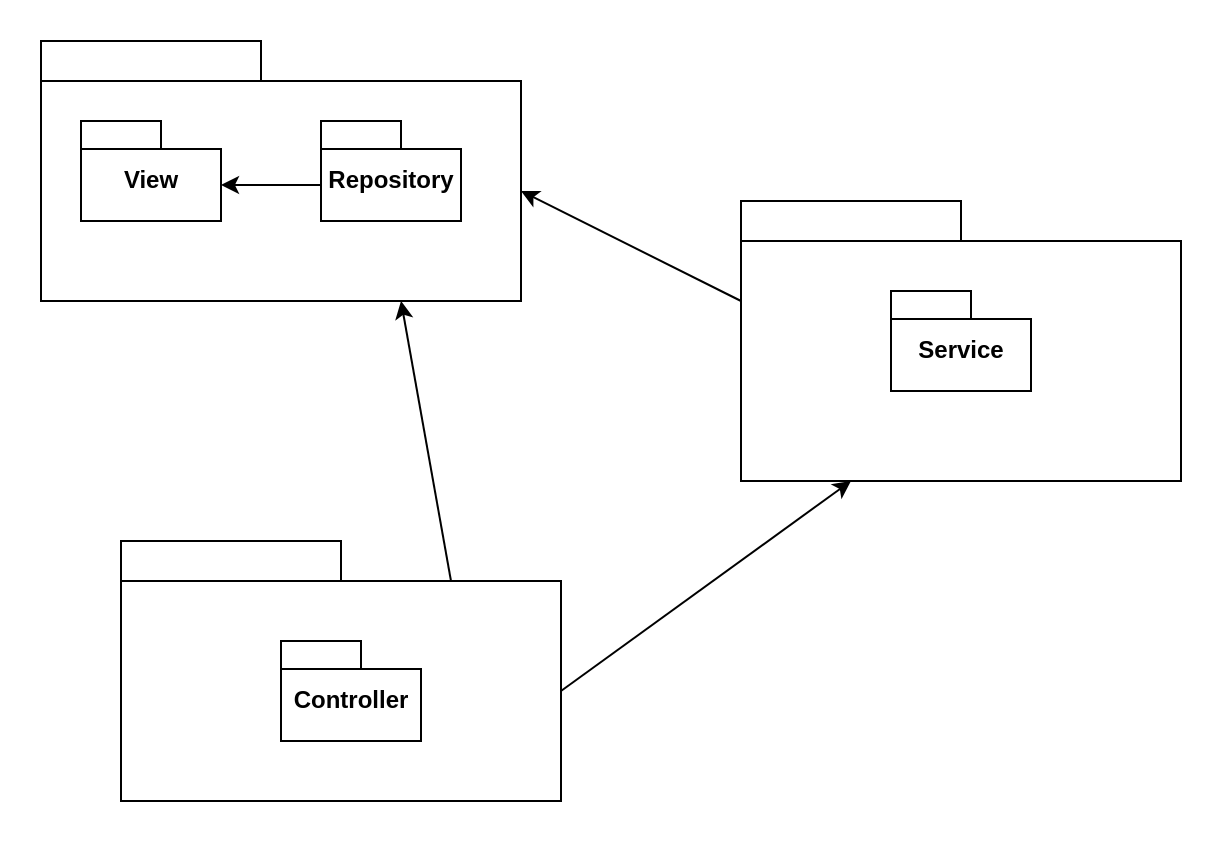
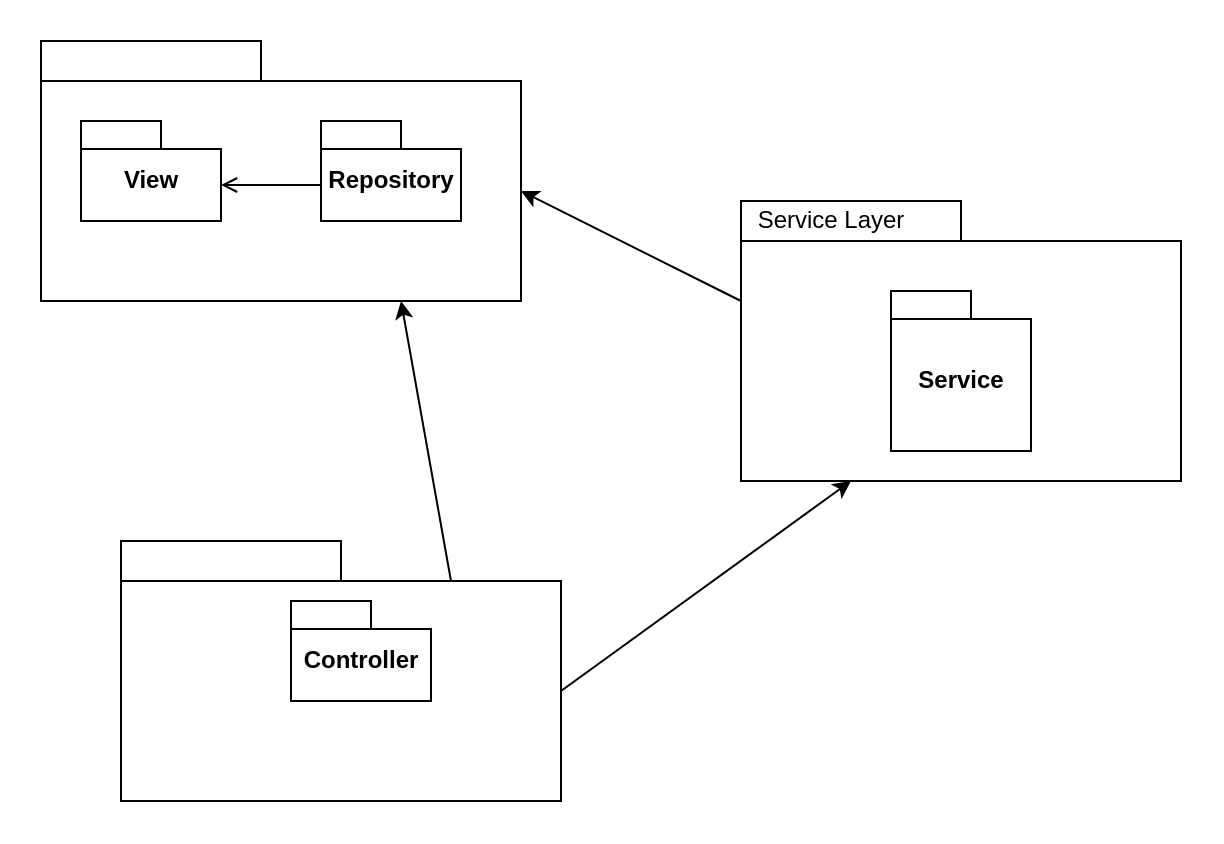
(236, 185) -> (233, 185)
none -> (831, 221)
(961, 341) -> (961, 371)
(351, 691) -> (361, 651)
